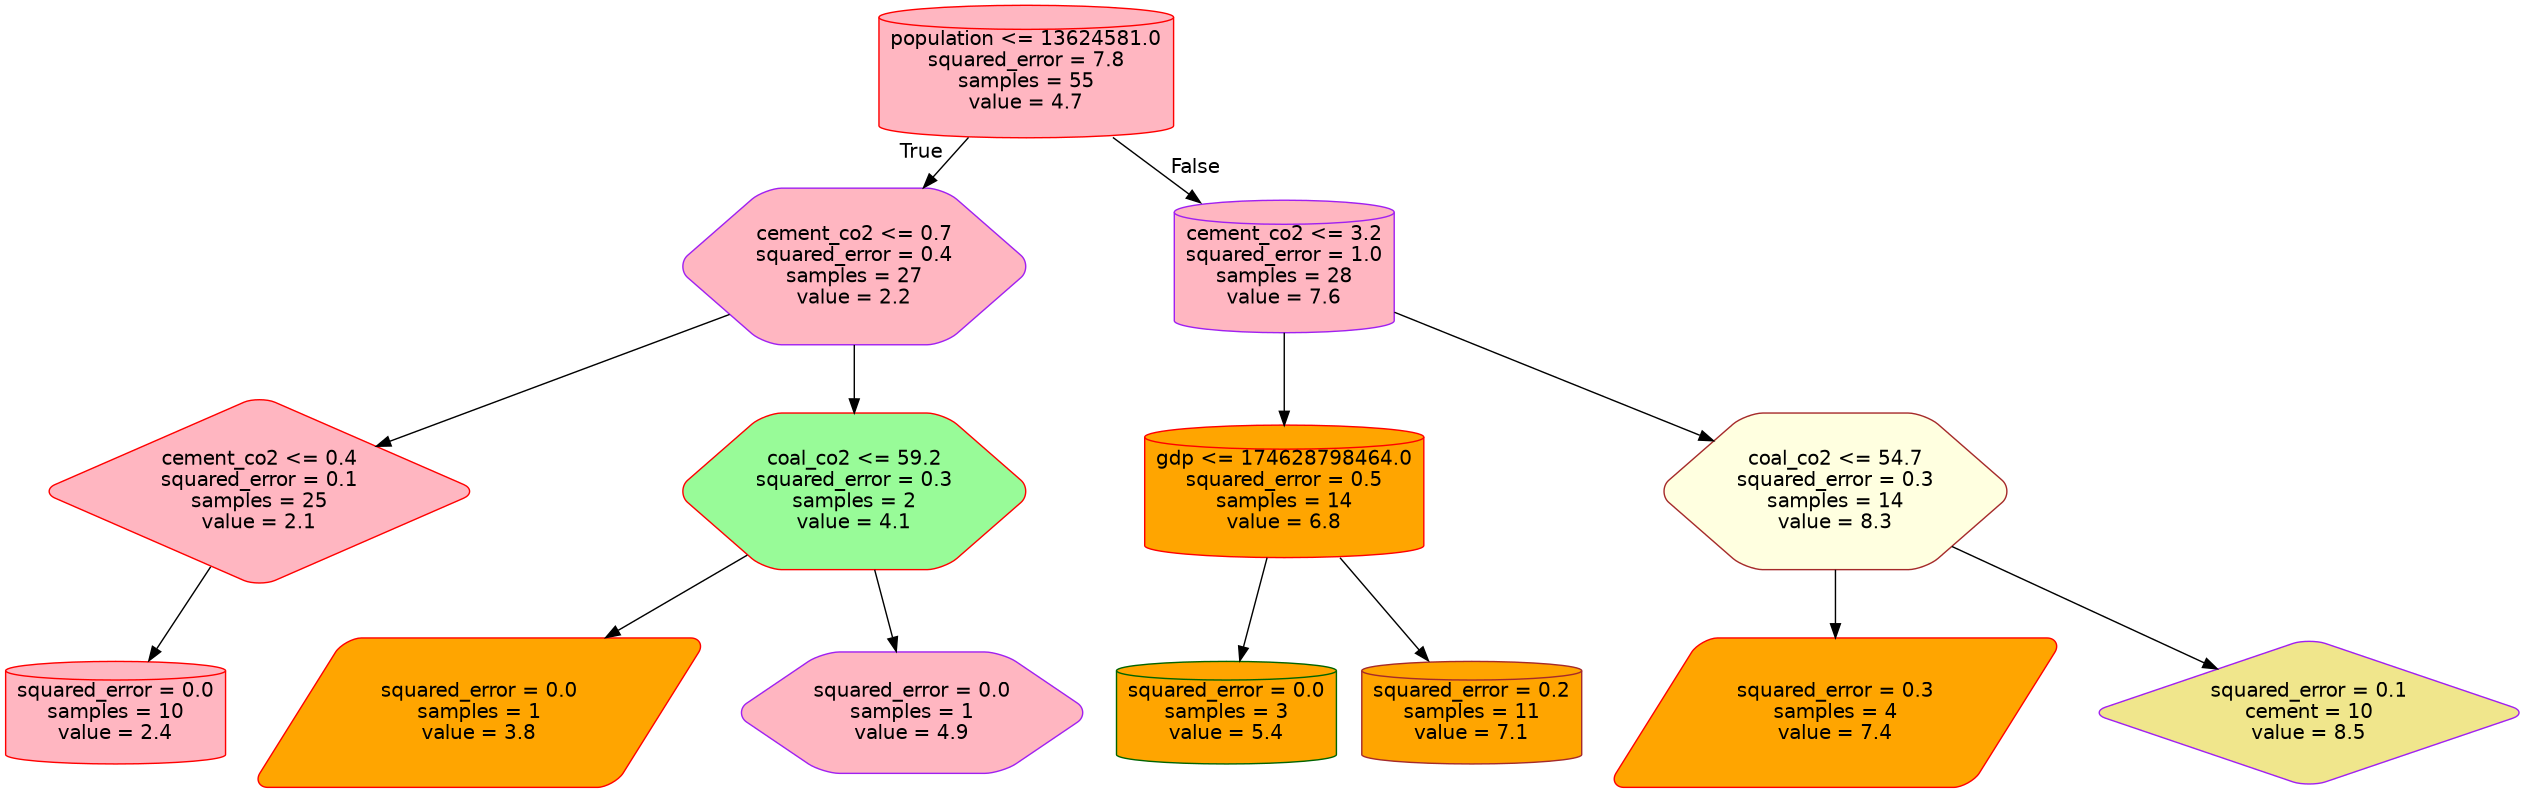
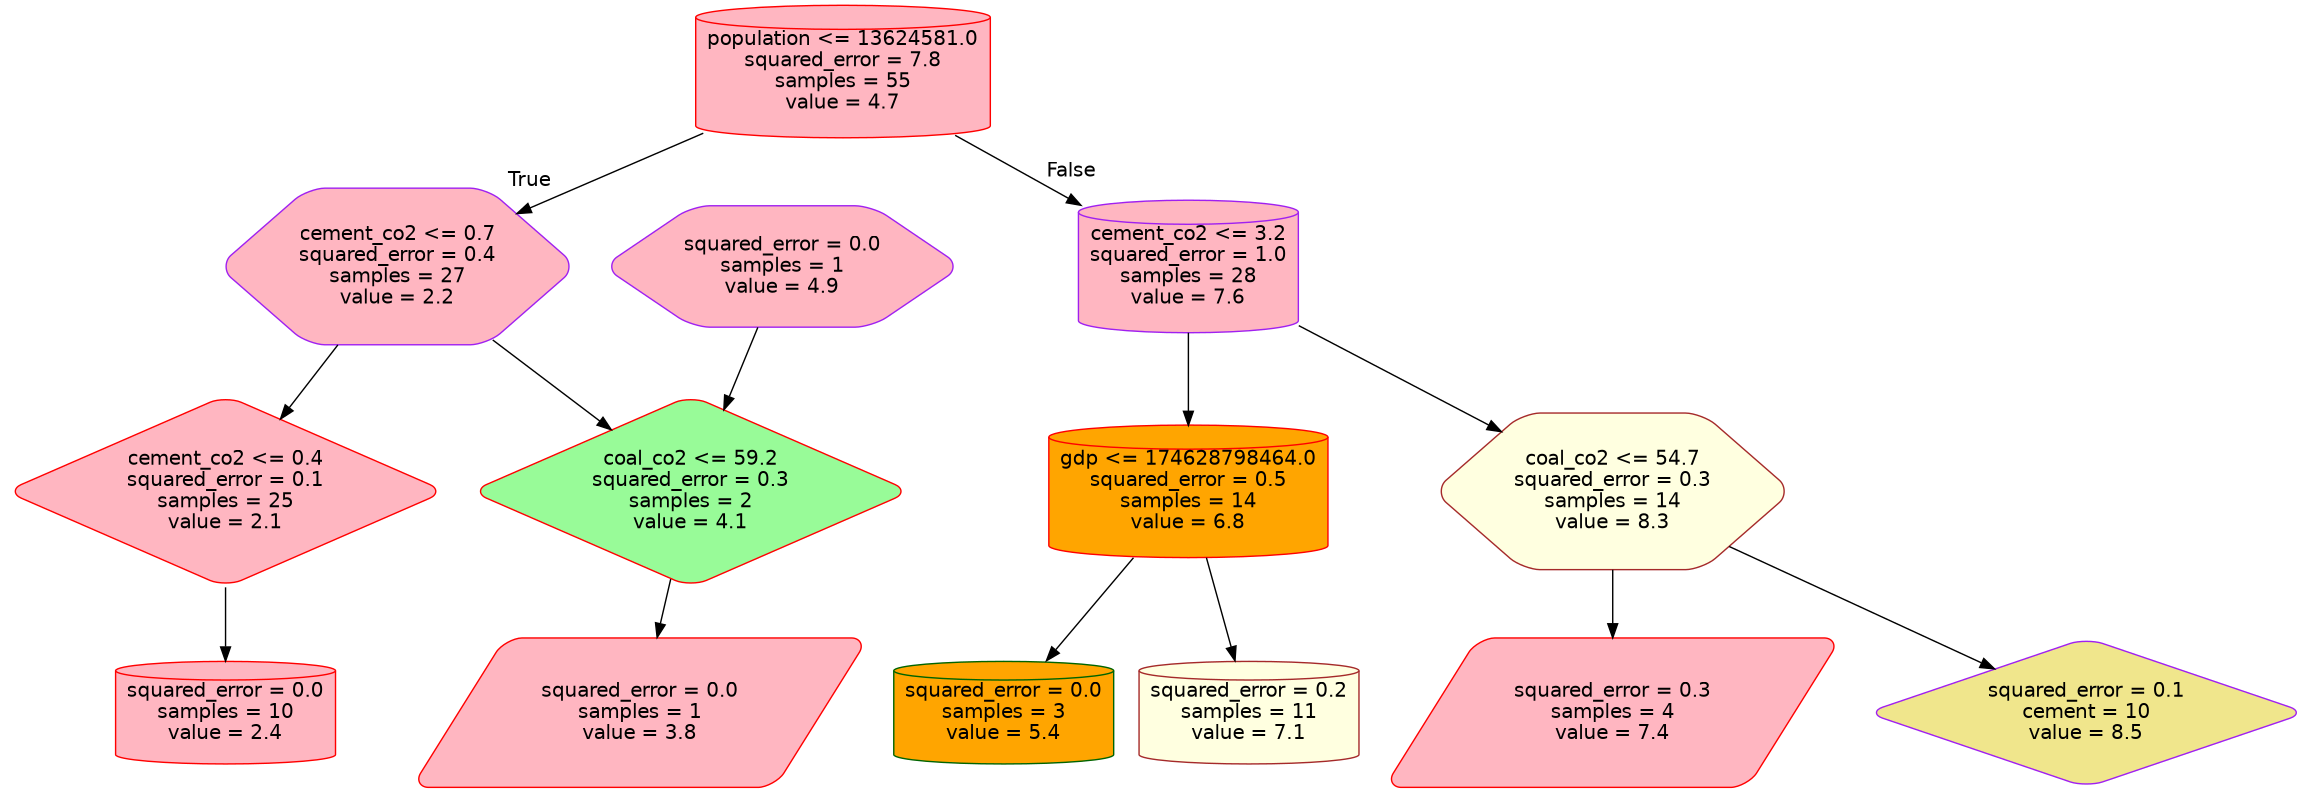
(854, 491) -> (691, 491)
(884, 604) -> (744, 362)
(479, 713) -> (640, 713)
(1472, 713) -> (1249, 713)
(1835, 713) -> (1613, 713)
